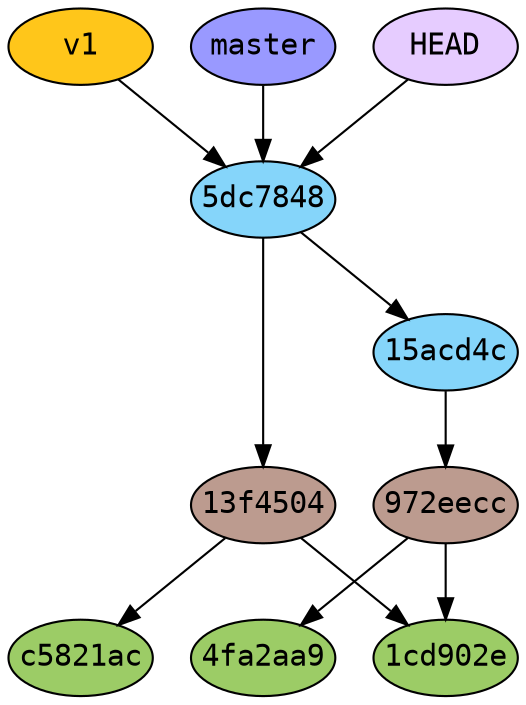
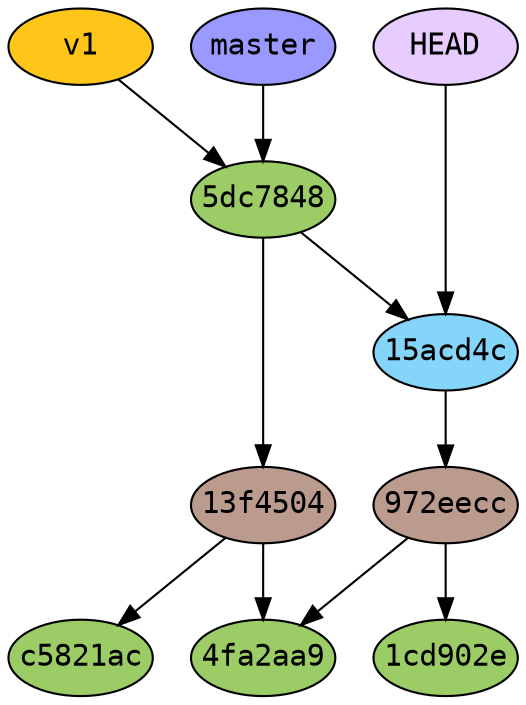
(363, 116) -> (446, 189)
(263, 199) -> (263, 199)
(344, 573) -> (263, 571)
